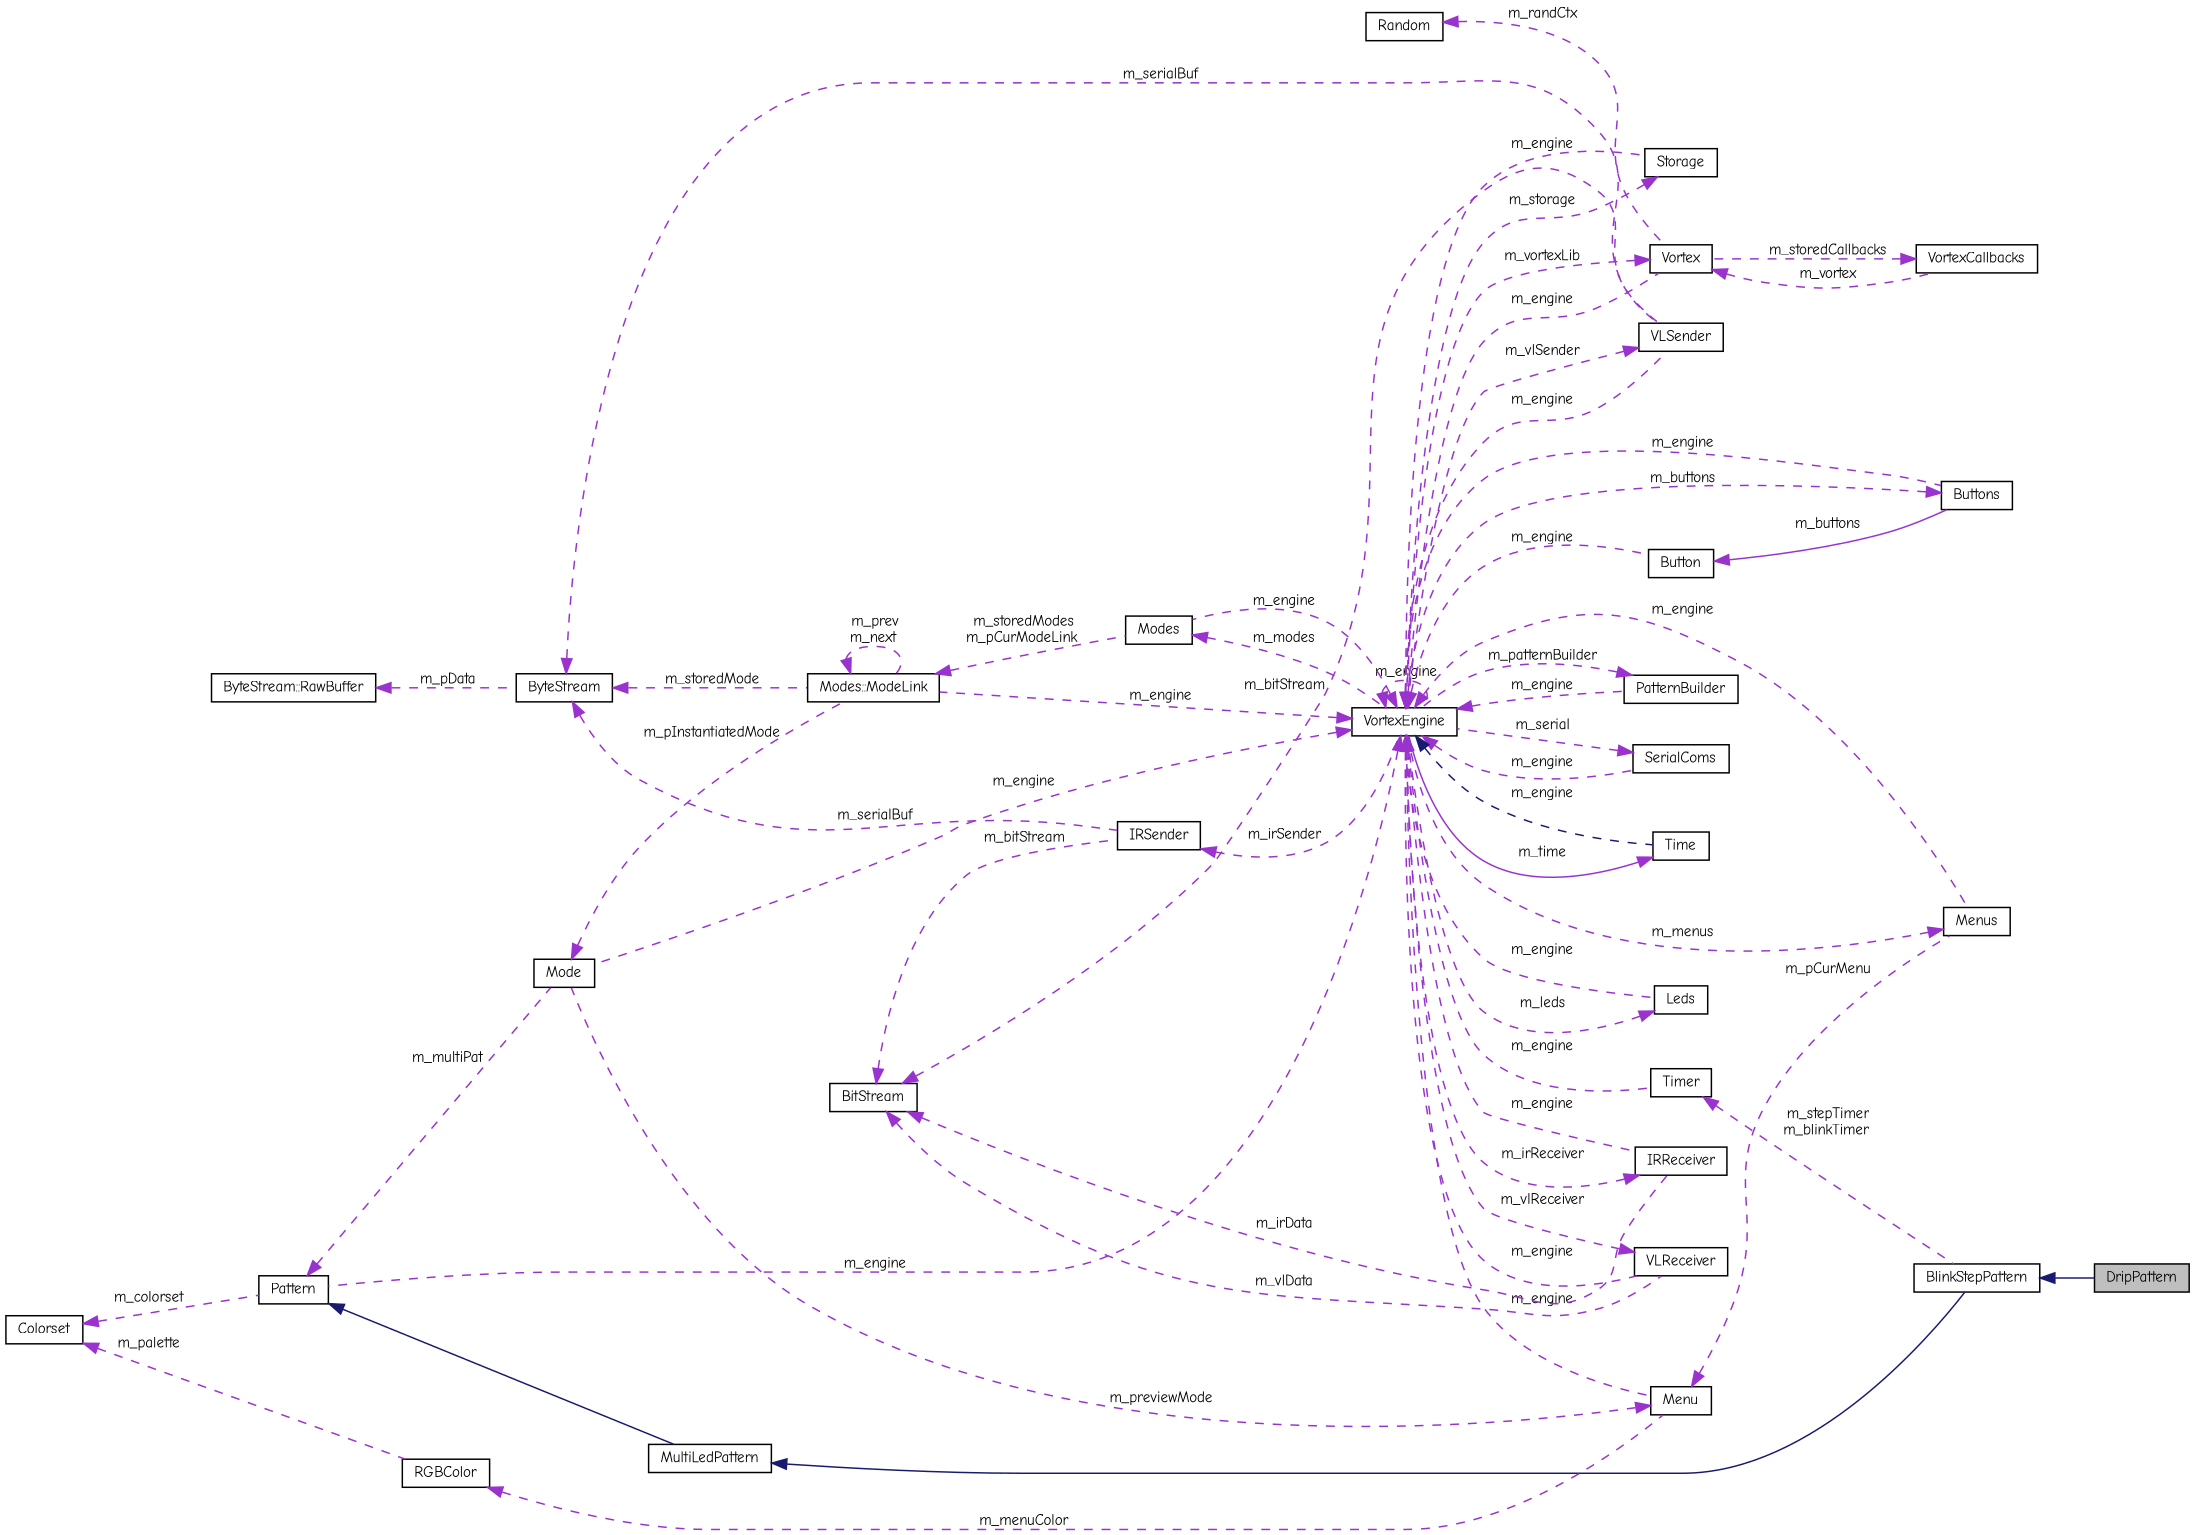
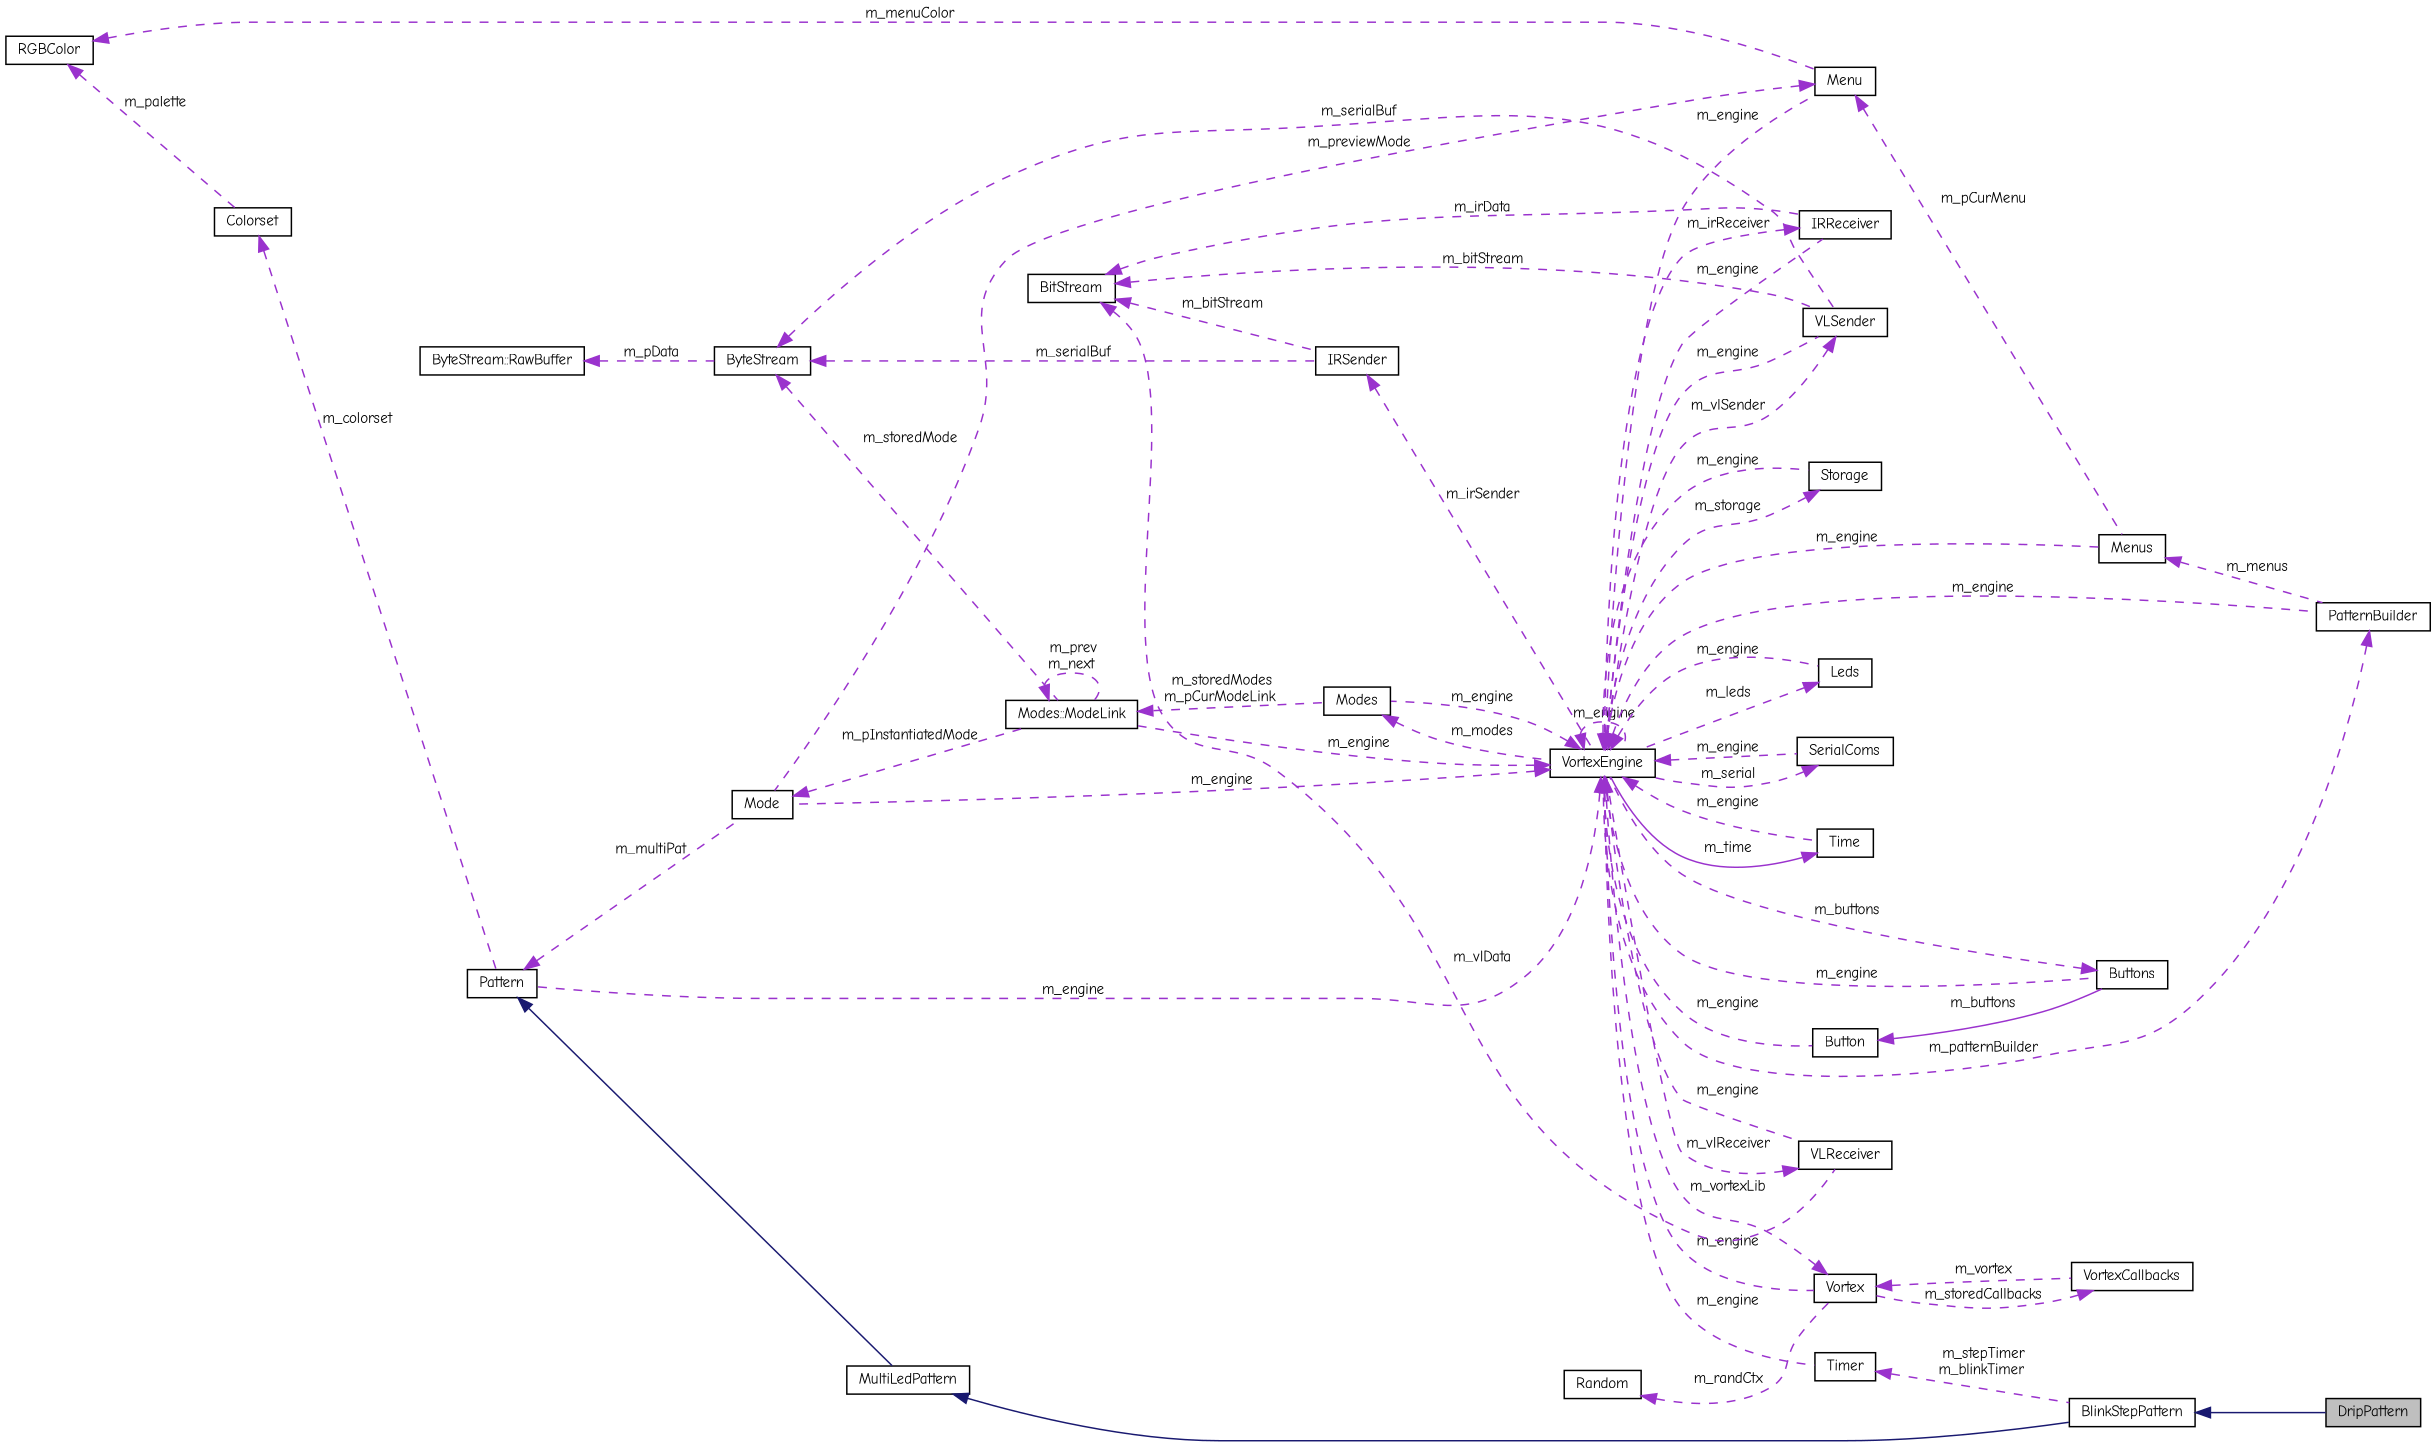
(1527, 821) -> (1723, 824)
(1616, 938) -> (2252, 582)
(251, 1404) -> (157, 141)
